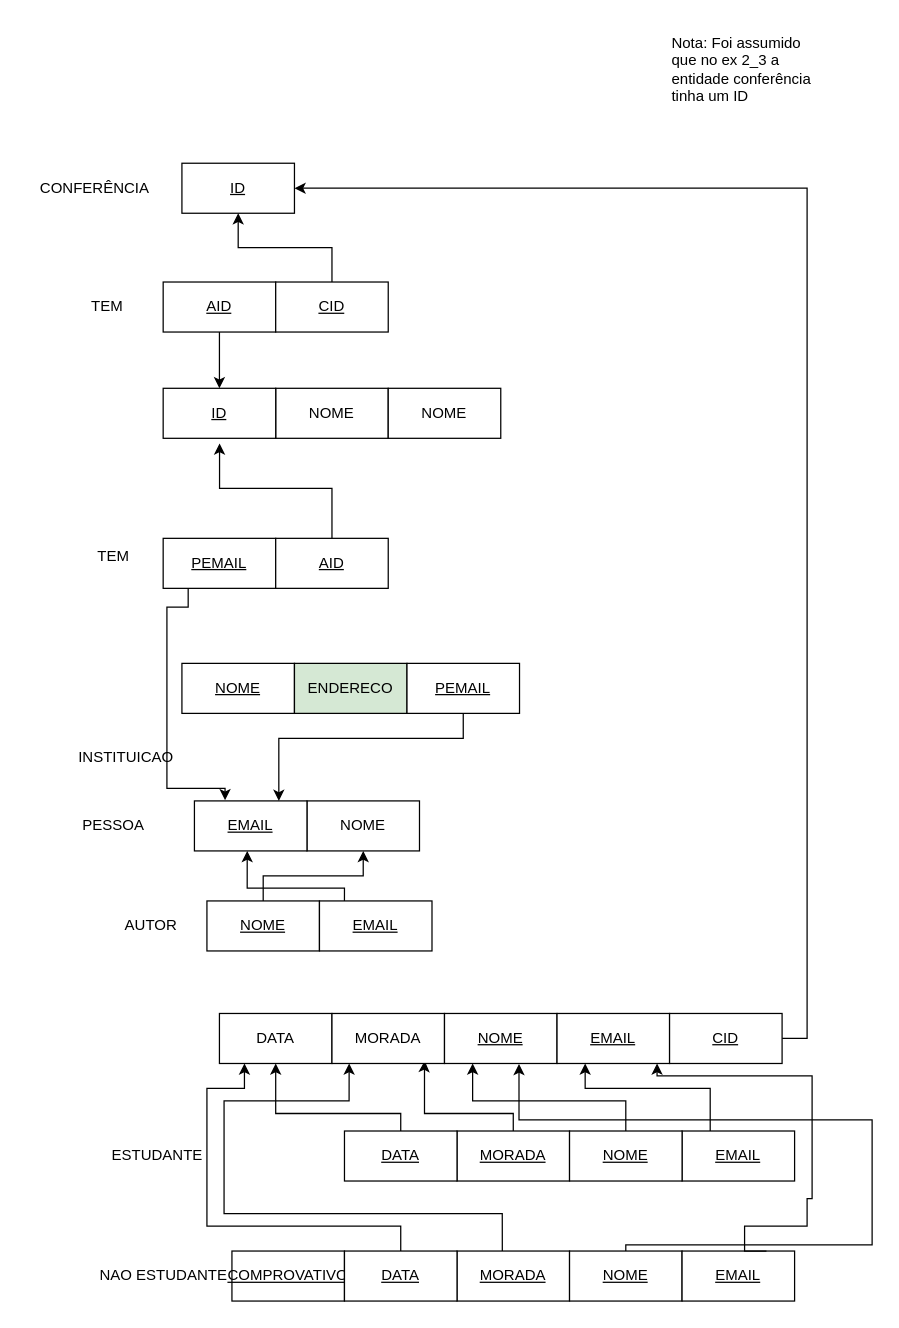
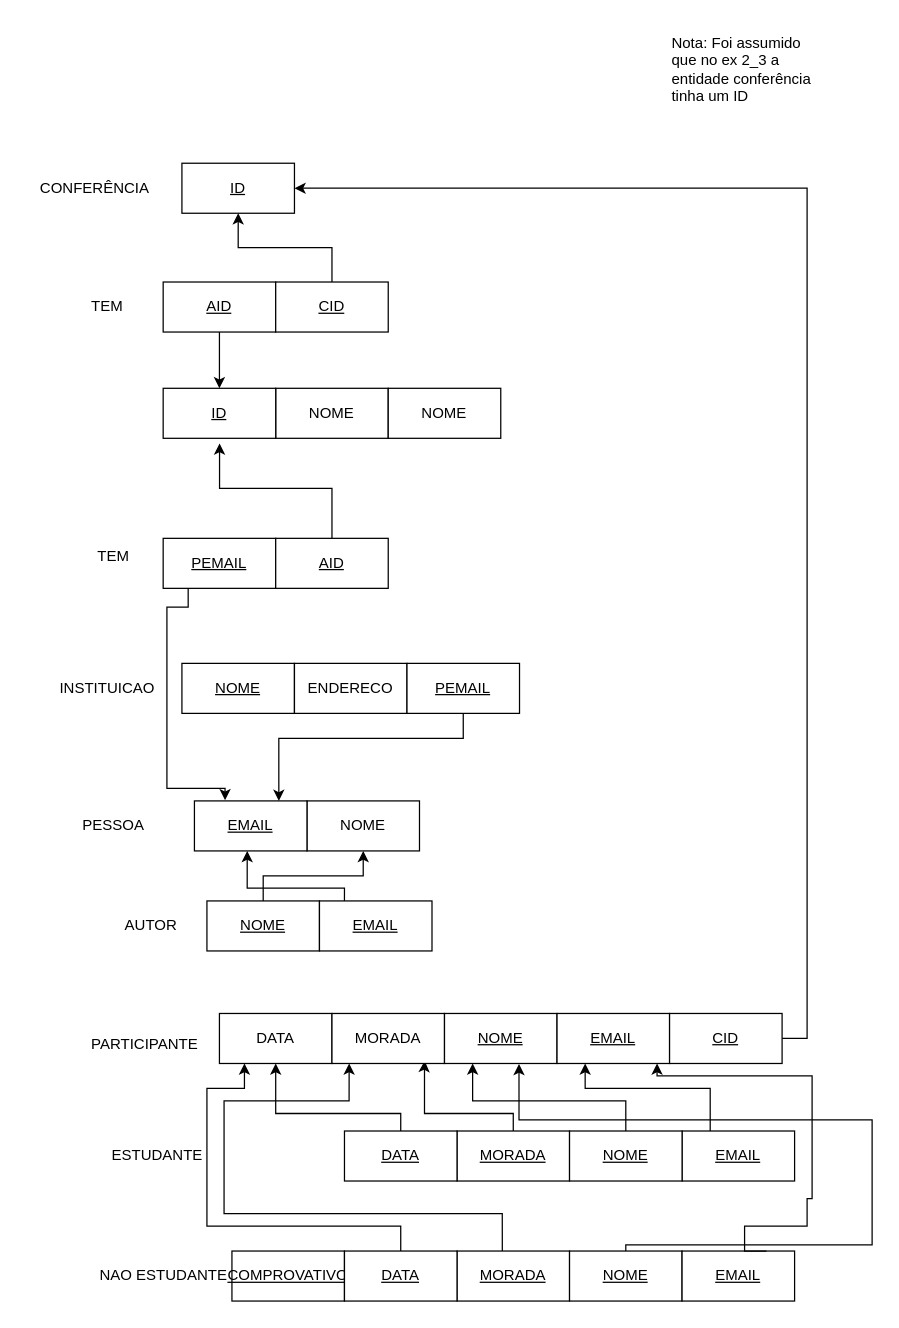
(351, 688) -> (351, 688)
(126, 757) -> (107, 688)
none -> (144, 1044)
